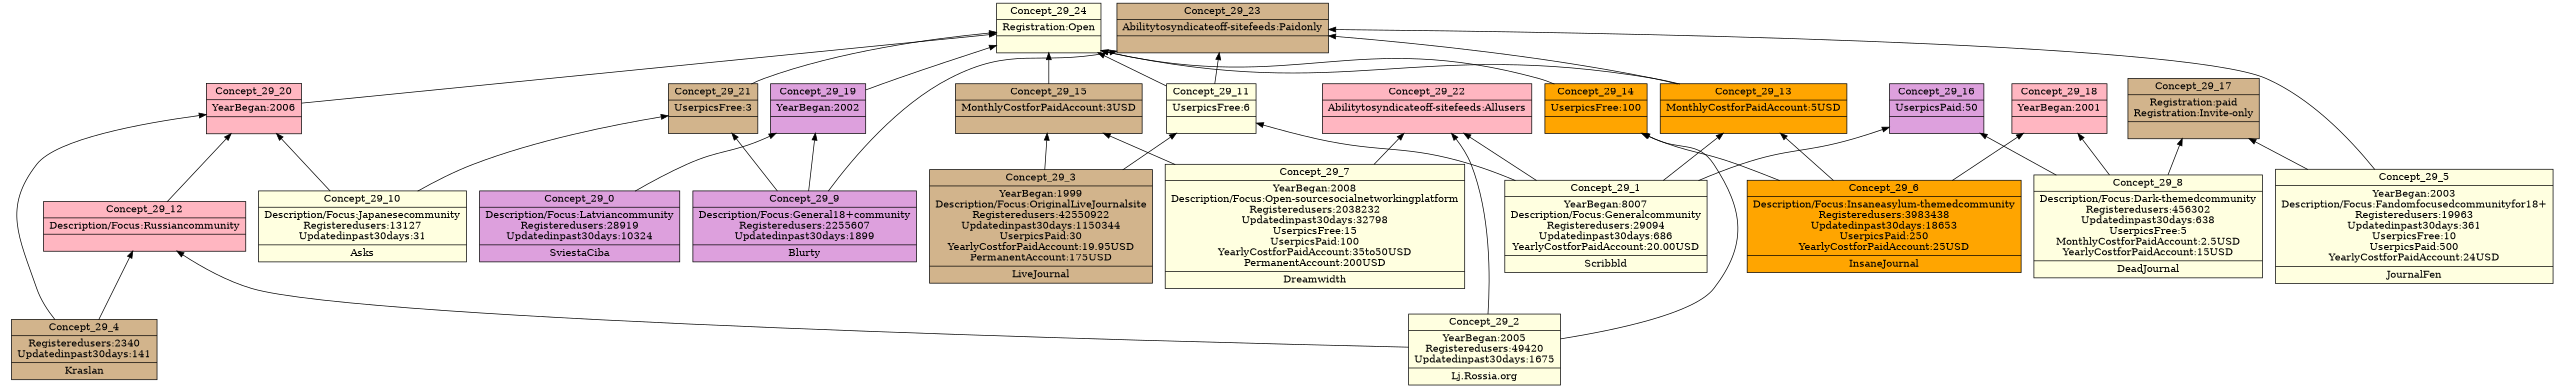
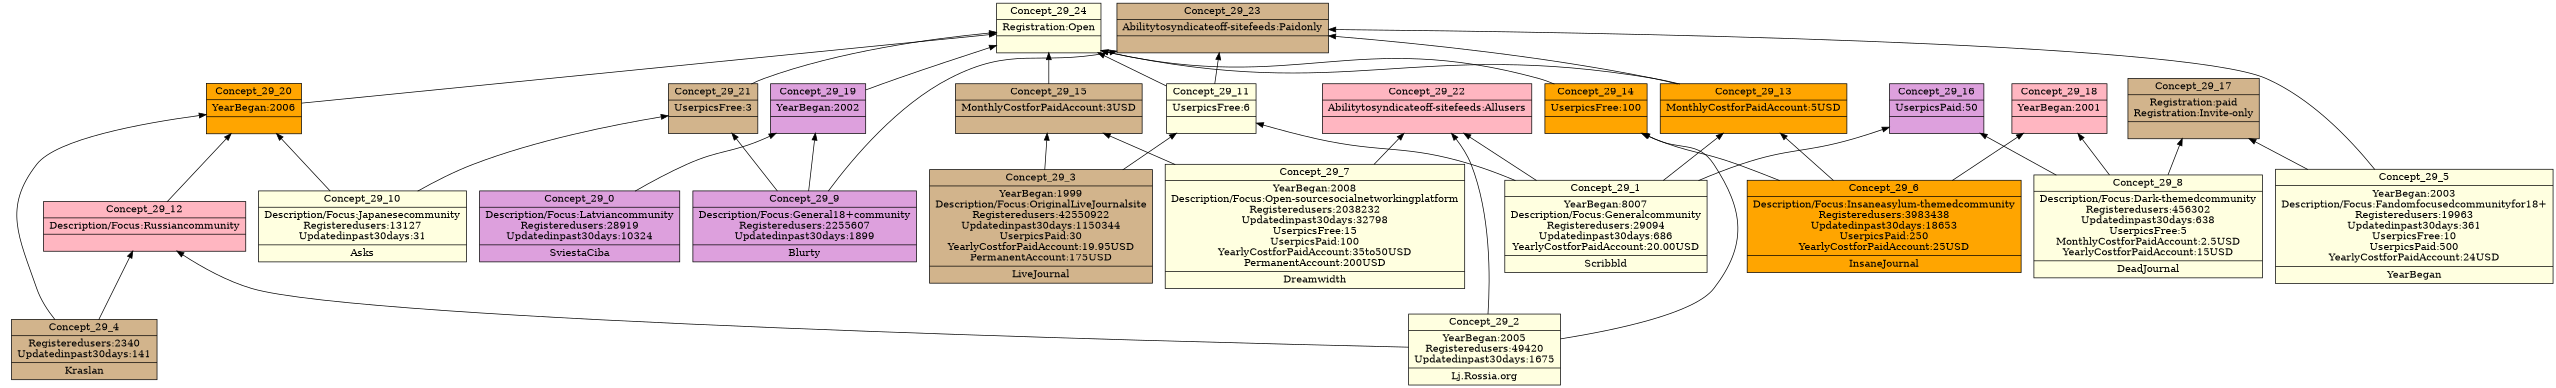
(254, 109) -> (254, 109)
(2414, 275) -> (2414, 275)
